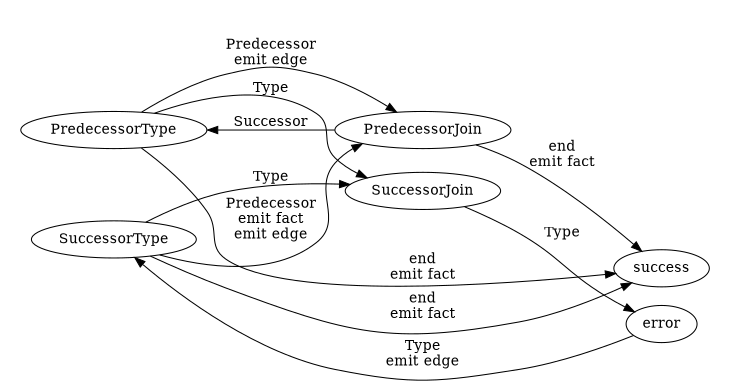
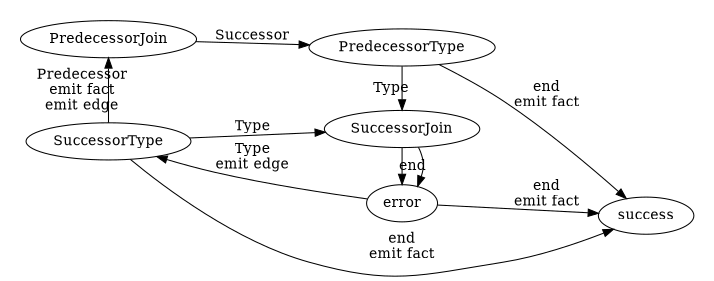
(264, 68) -> none
(559, 187) -> (513, 209)
(562, 233) -> (413, 166)
